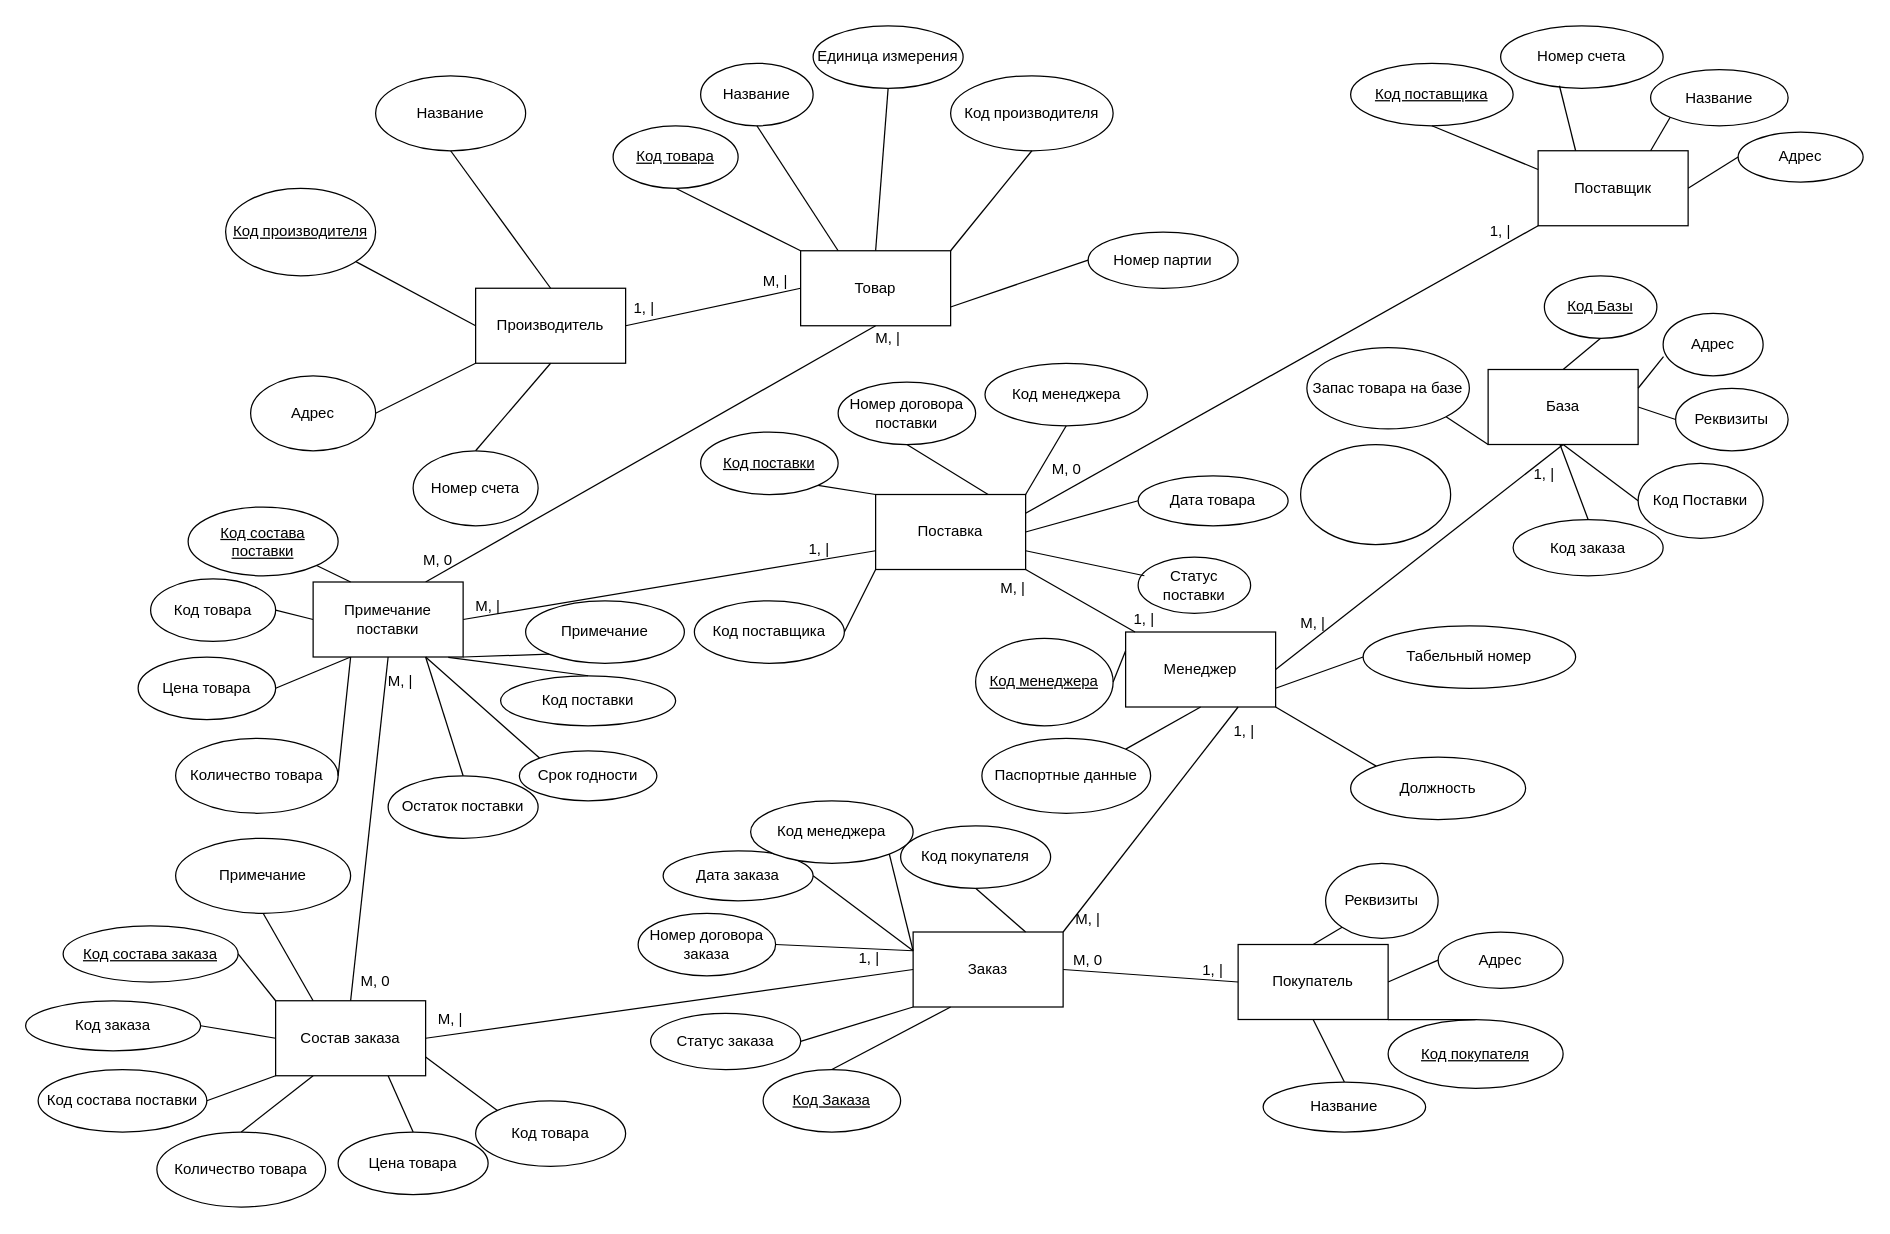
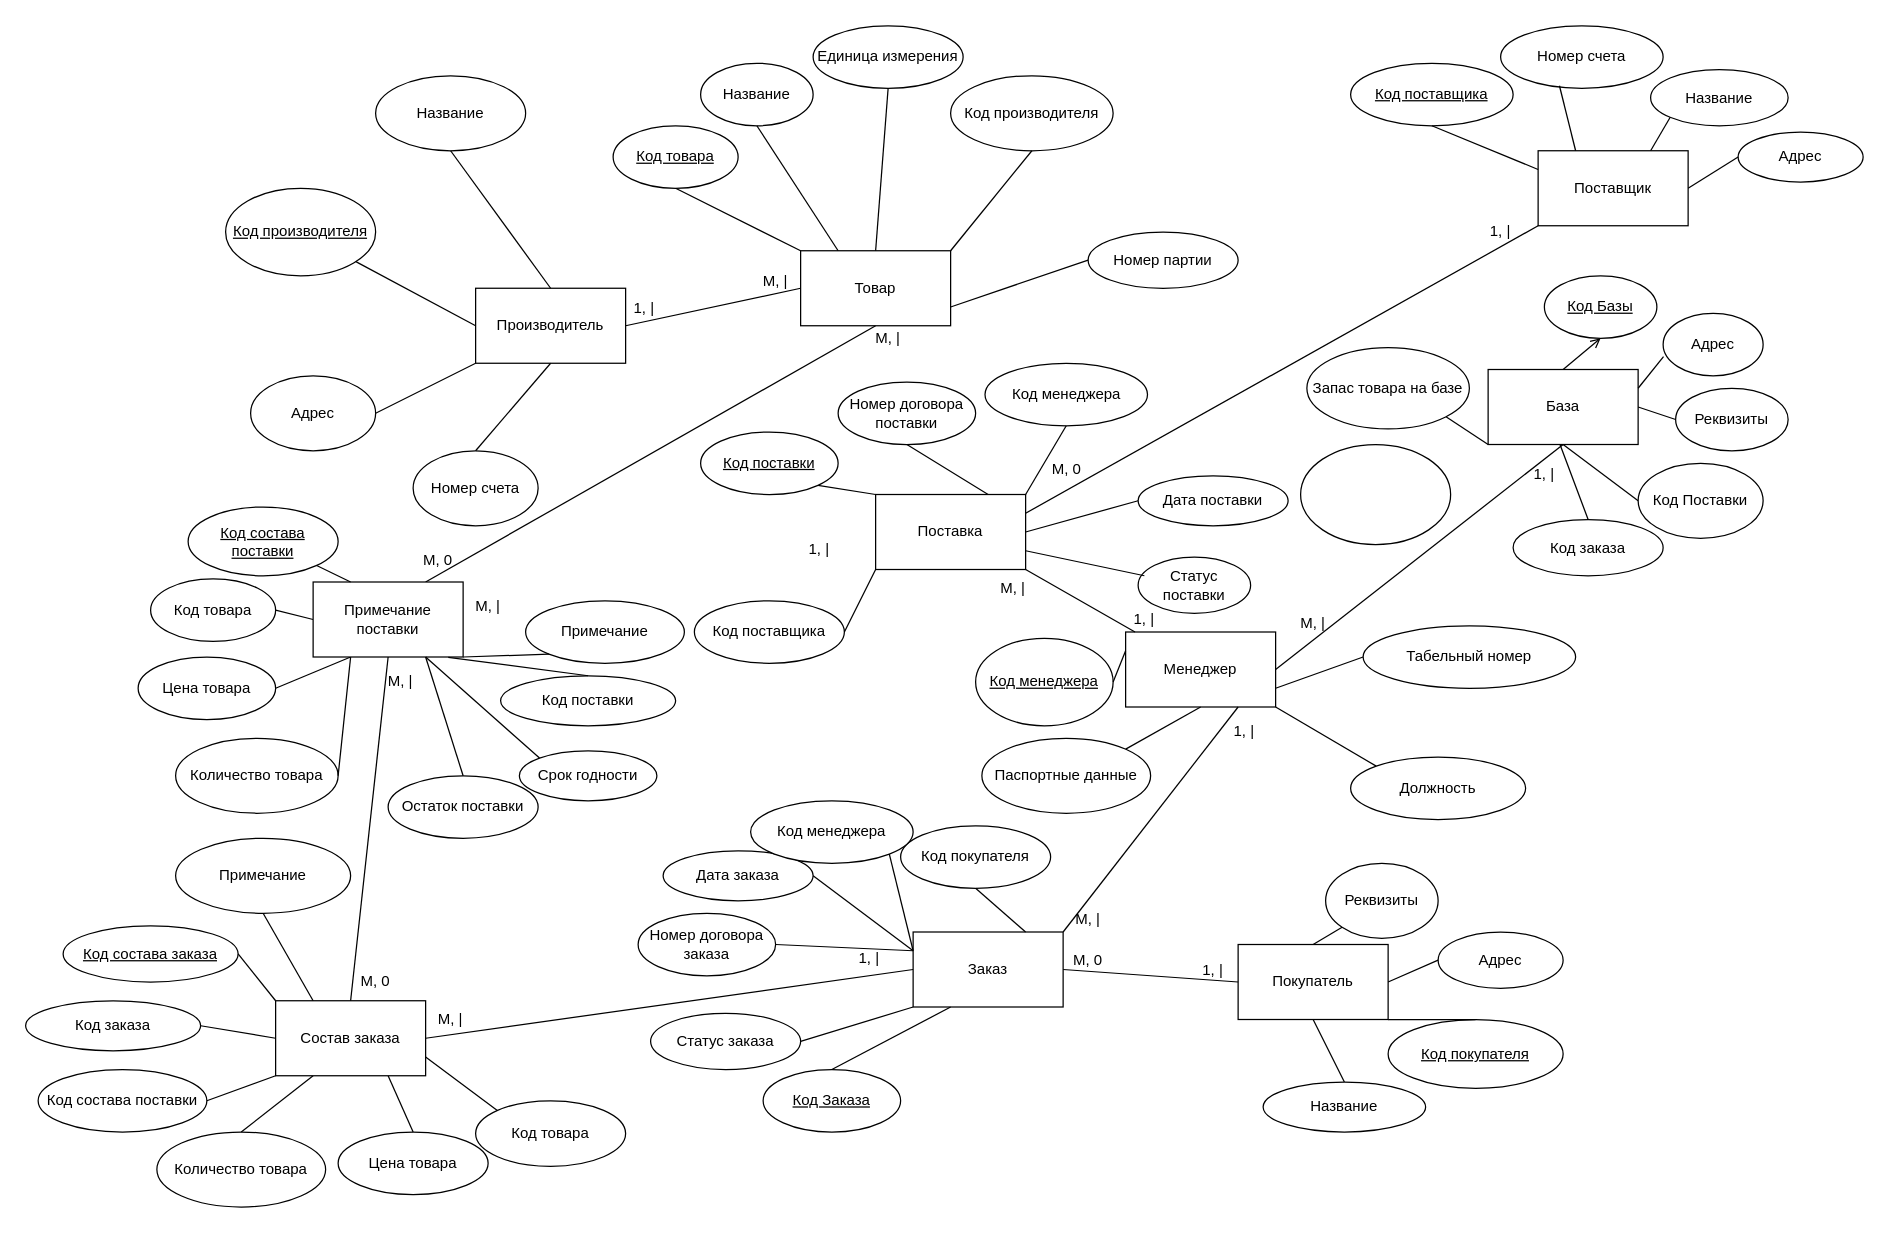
(1597, 341) -> (1596, 342)
(1213, 501) -> (1213, 501)
(669, 585) -> none
